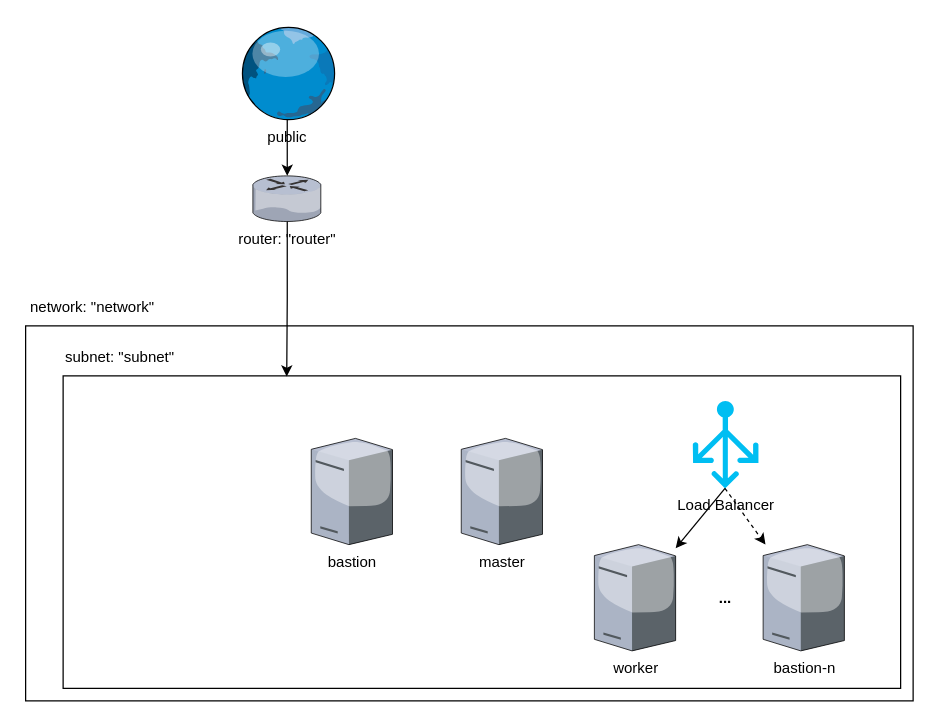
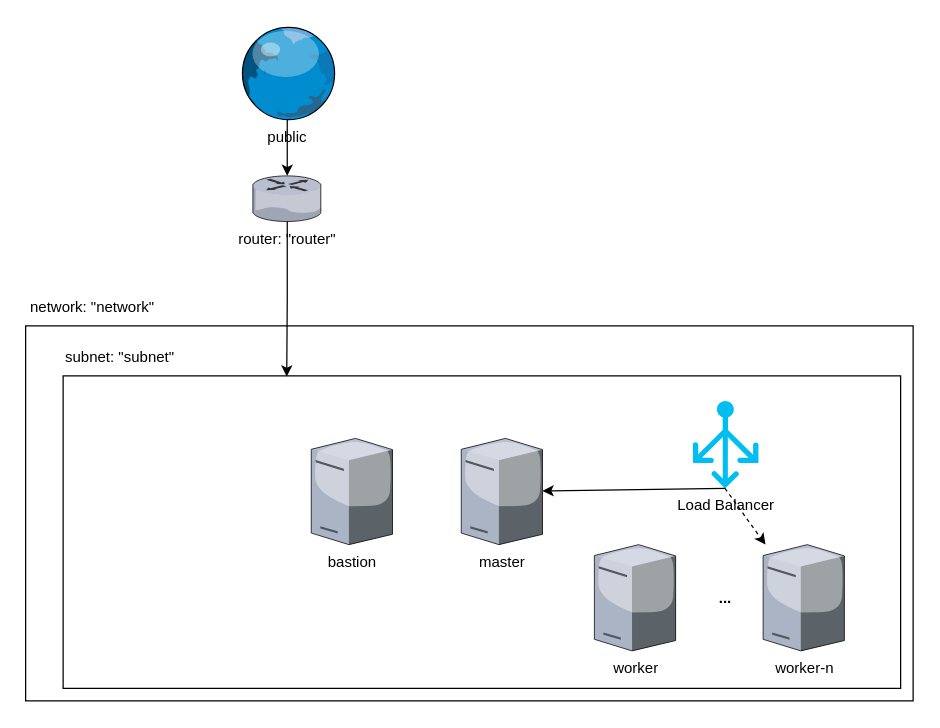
(702, 516) -> (638, 489)
(805, 668) -> (805, 668)
